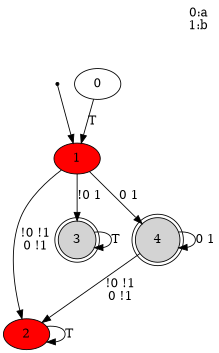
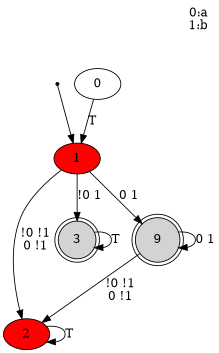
(158, 240) -> (158, 240)
